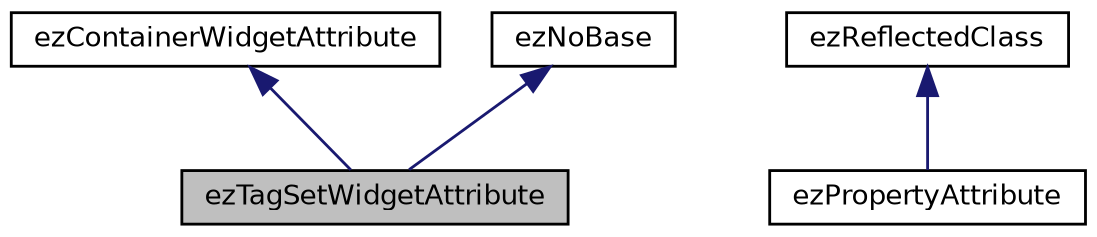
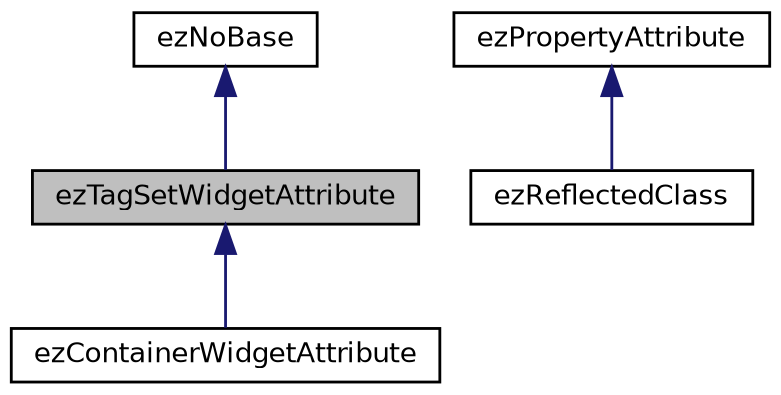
(311, 129) -> (226, 291)
(928, 133) -> (612, 133)
